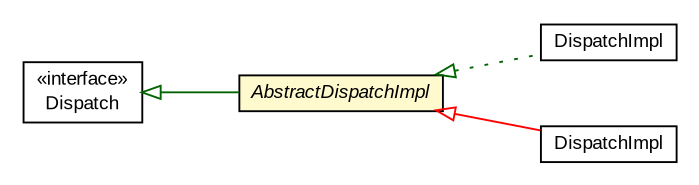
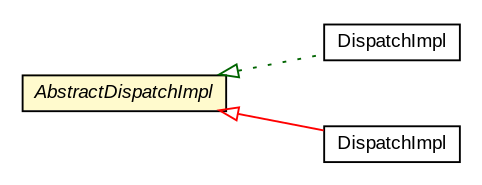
(82, 92) -> none
